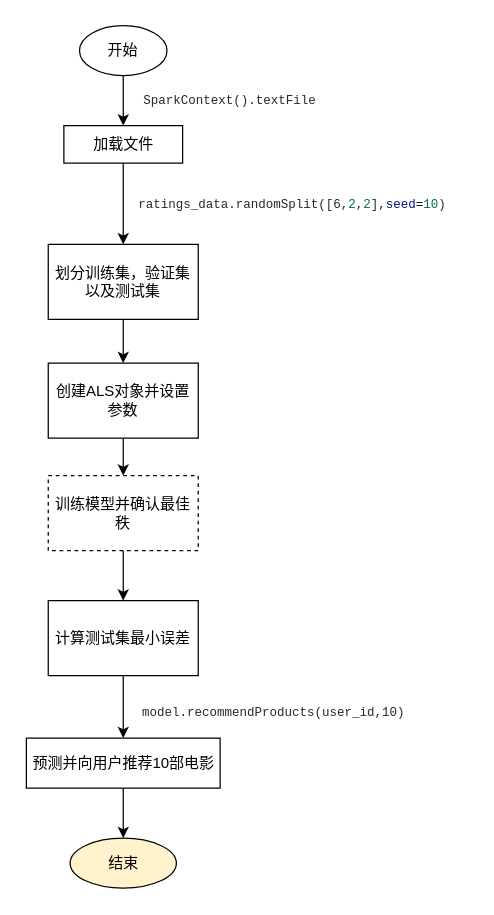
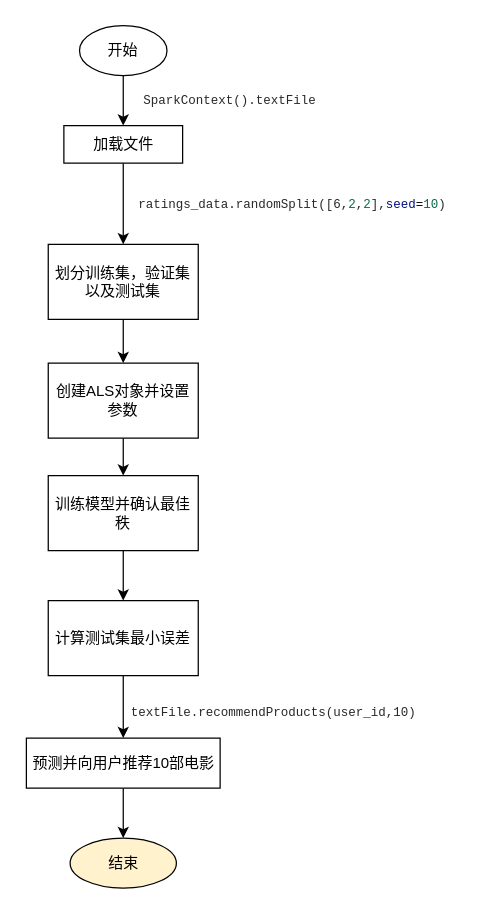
(123, 513) -> (123, 513)
(274, 713) -> (274, 713)
